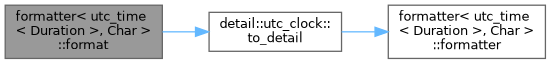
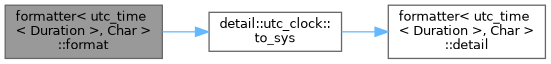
(275, 32) -> (275, 32)
(467, 32) -> (467, 32)
